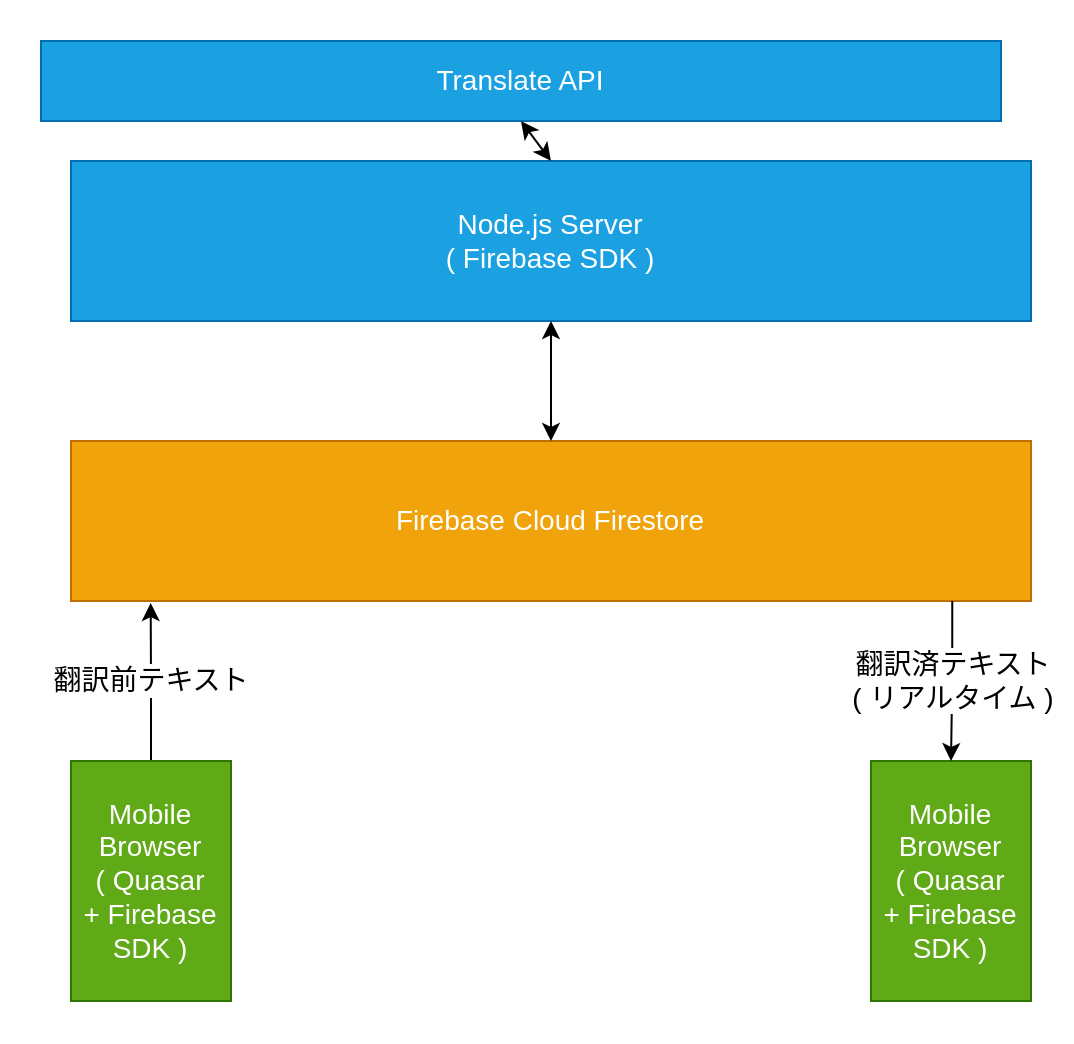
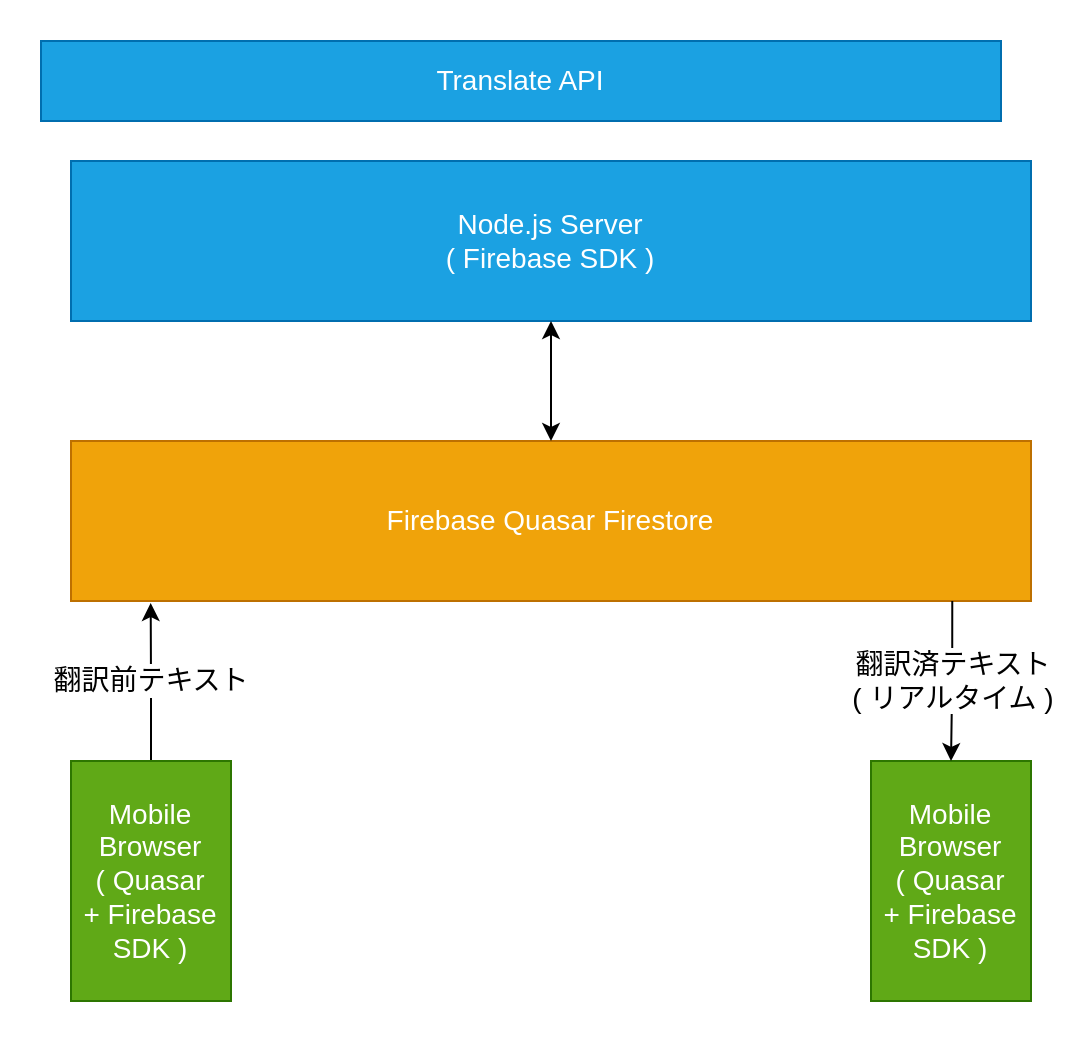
(536, 141) -> none
(551, 521) -> (551, 521)
